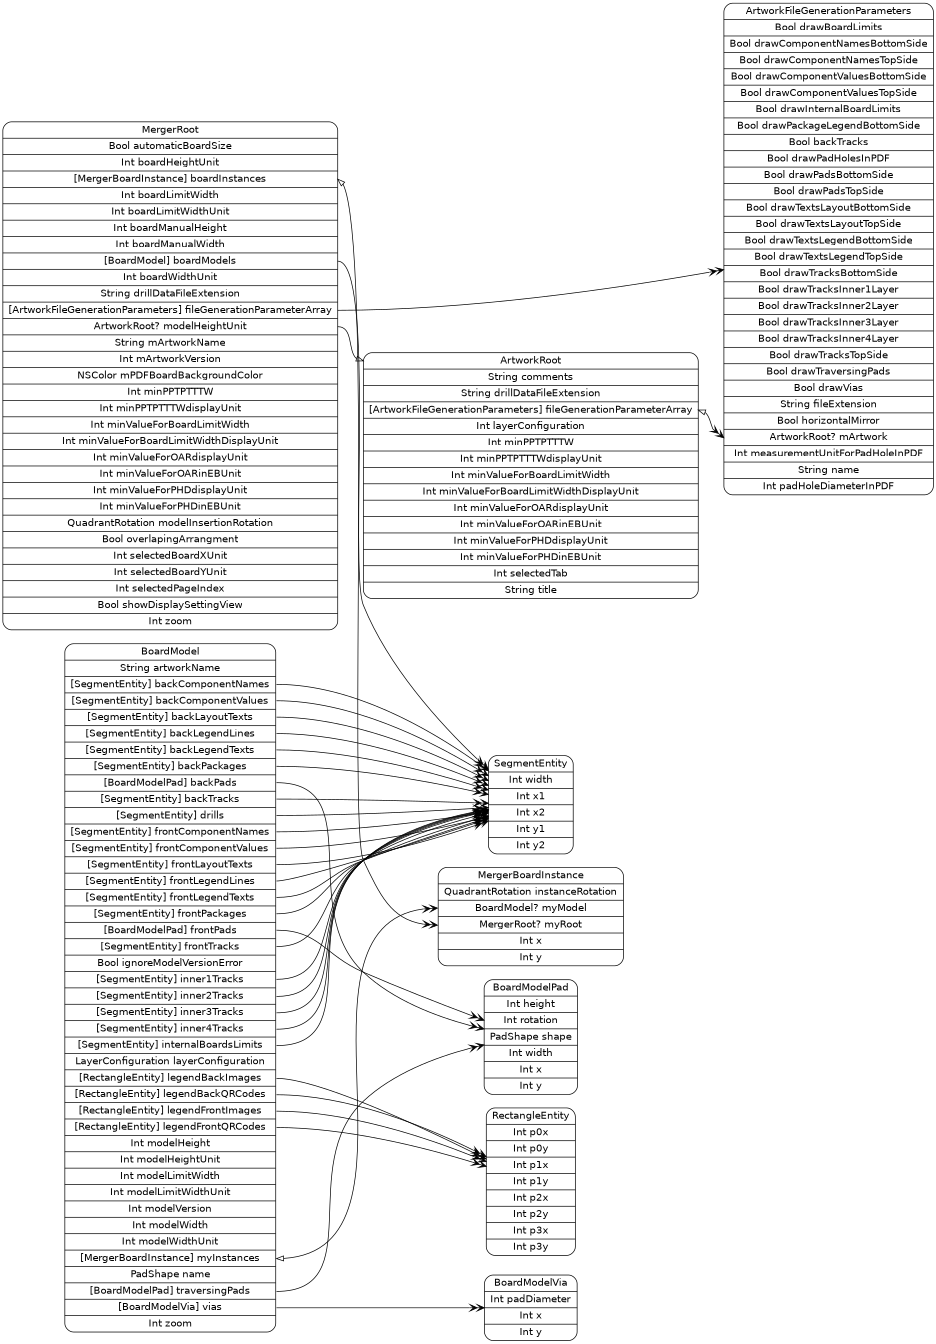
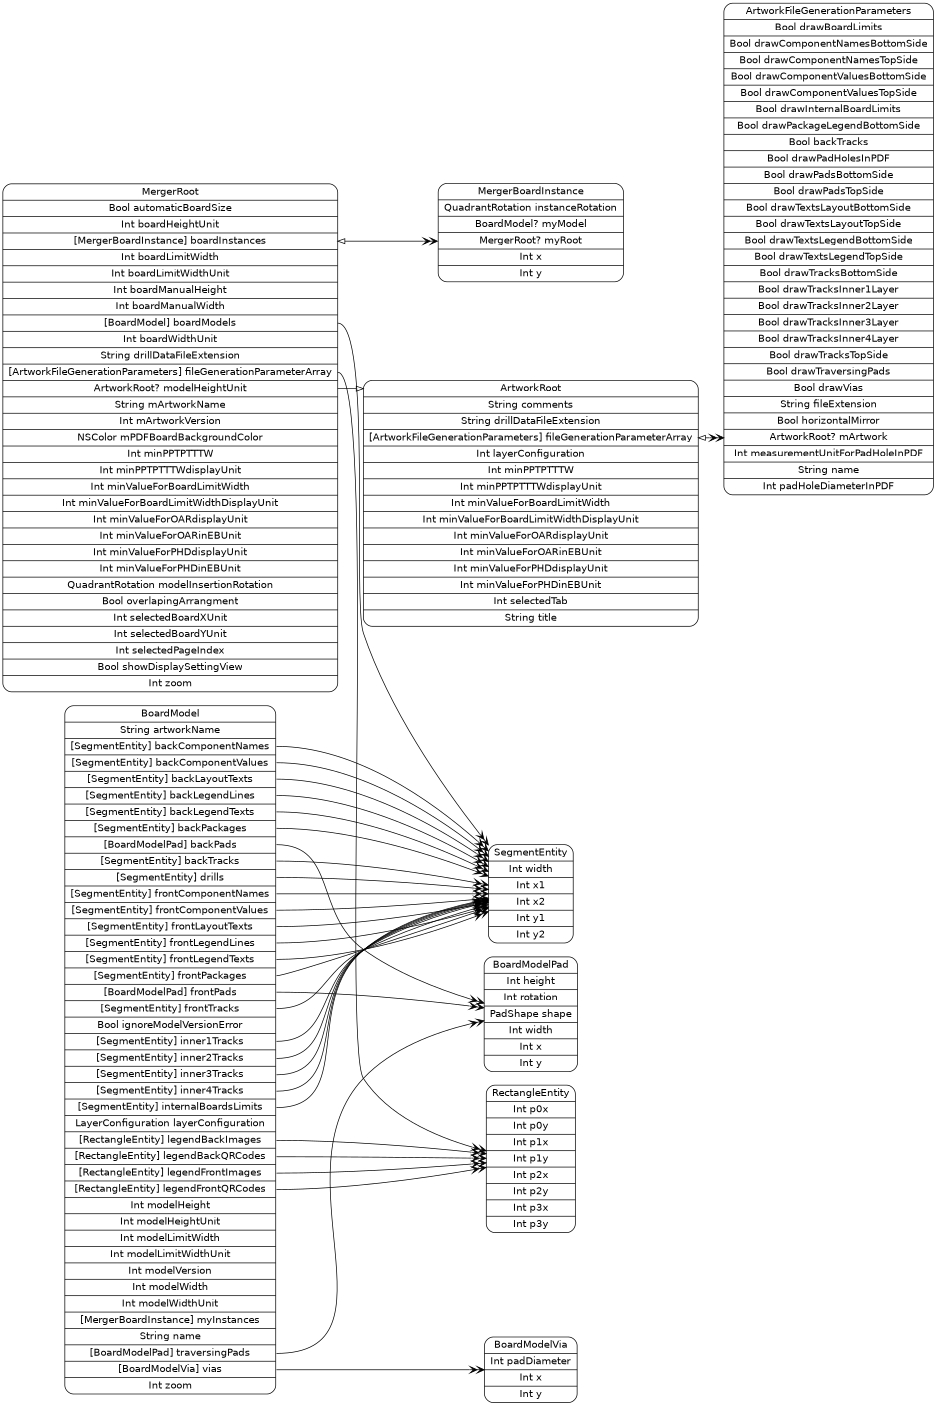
(524, 299) -> (357, 769)
(357, 1087) -> none
(170, 1274) -> (170, 1336)
